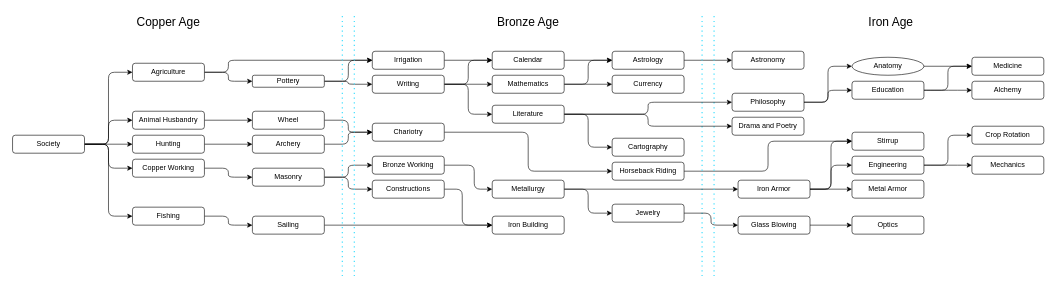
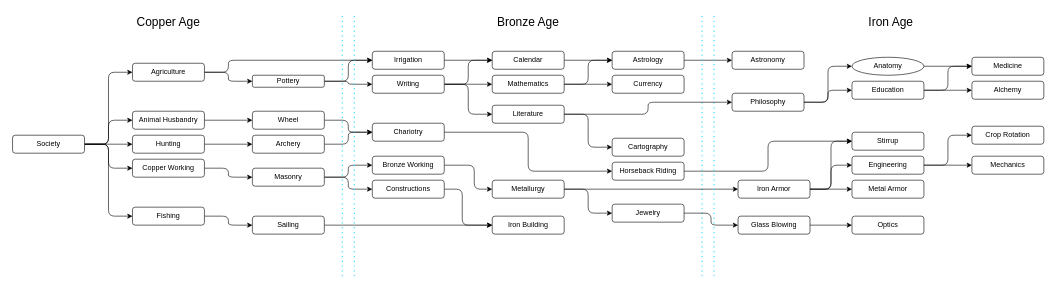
(649, 124) -> none
(768, 126) -> none
